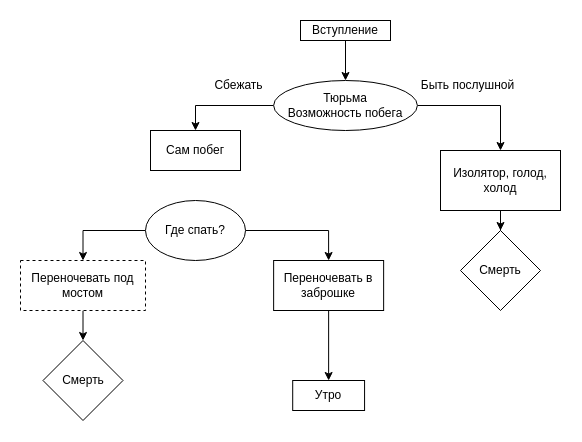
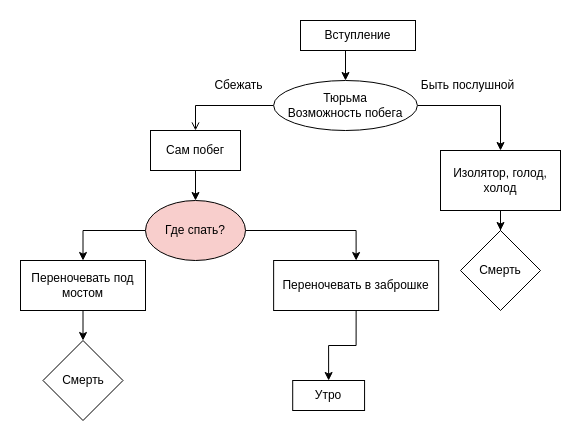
(346, 31) -> (358, 36)
(196, 122) -> (196, 123)
none -> (196, 190)
(196, 231) -> (196, 231)
(83, 286) -> (83, 286)
(329, 286) -> (356, 286)
